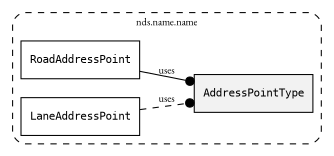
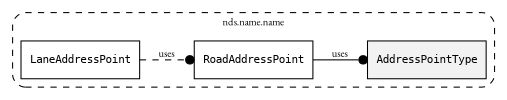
(163, 107) -> (163, 60)
